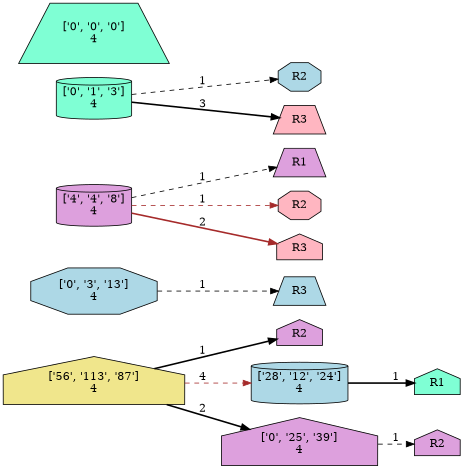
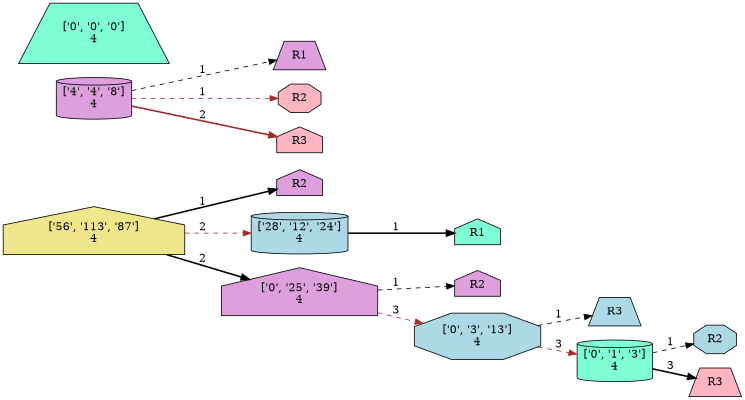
none -> (396, 317)
none -> (553, 350)
(203, 377) -> (203, 227)
